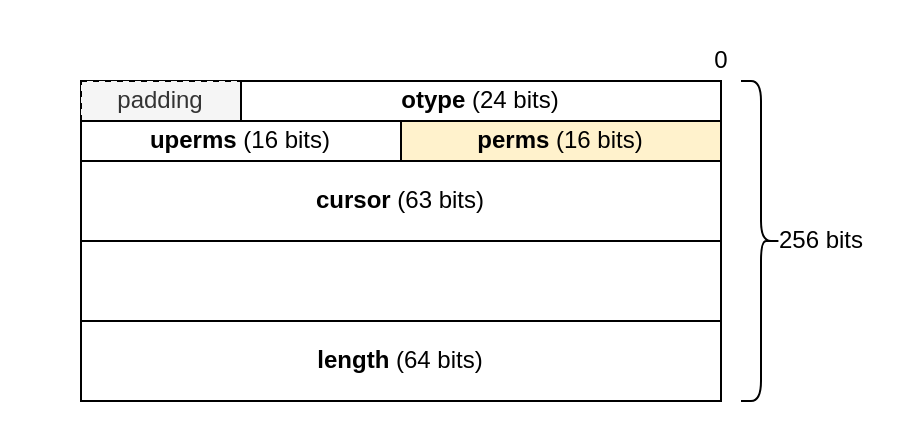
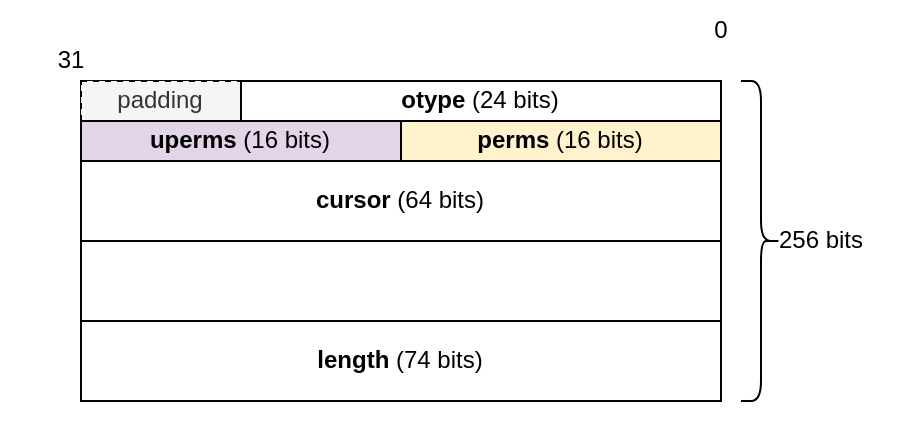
none -> (71, 61)
(721, 61) -> (721, 31)
(241, 141) -> (241, 141)
(401, 201) -> (401, 201)
(401, 361) -> (401, 361)
